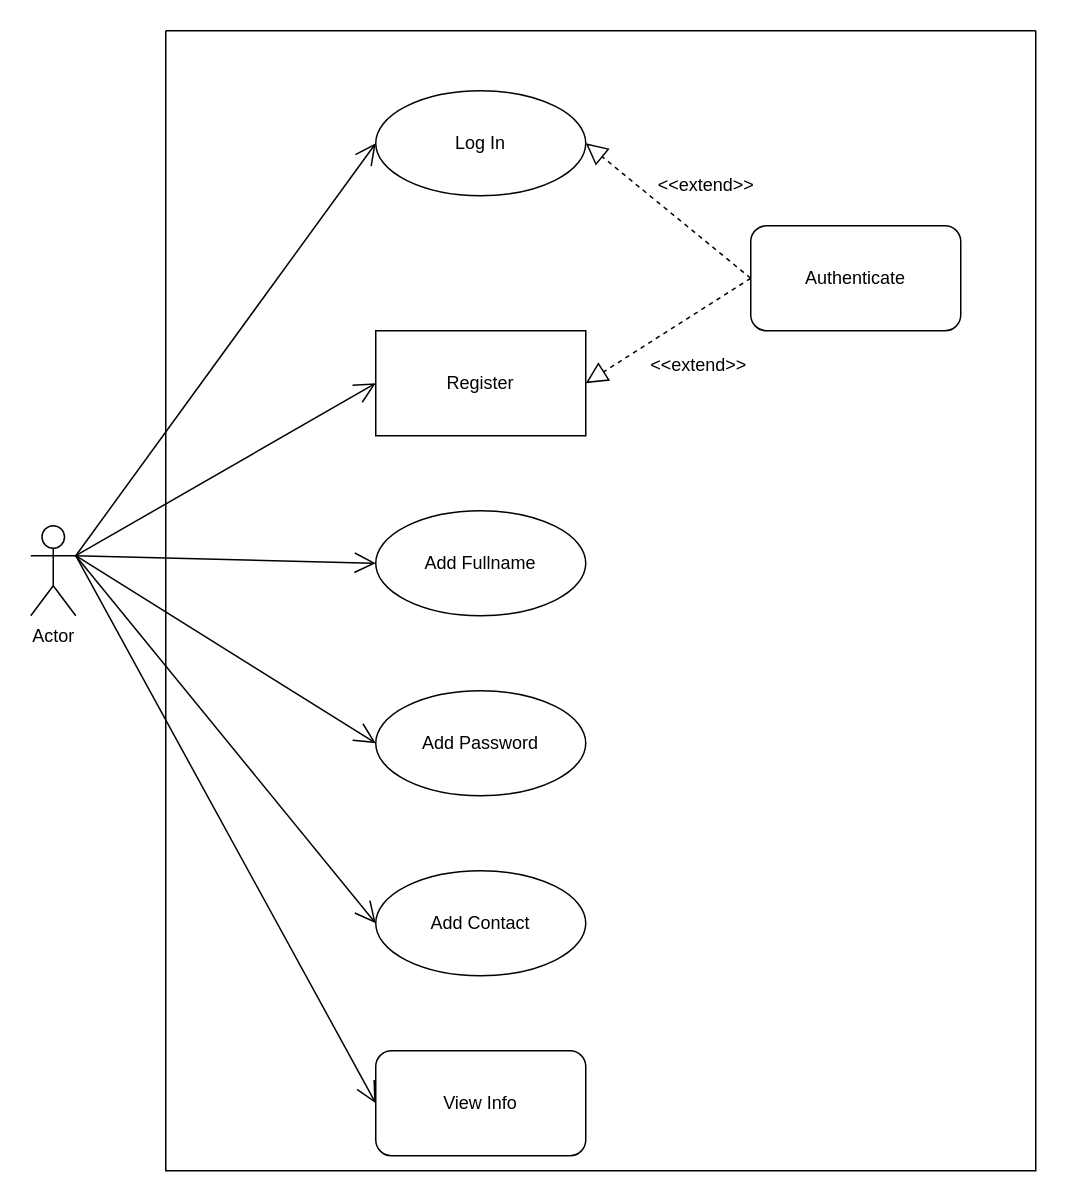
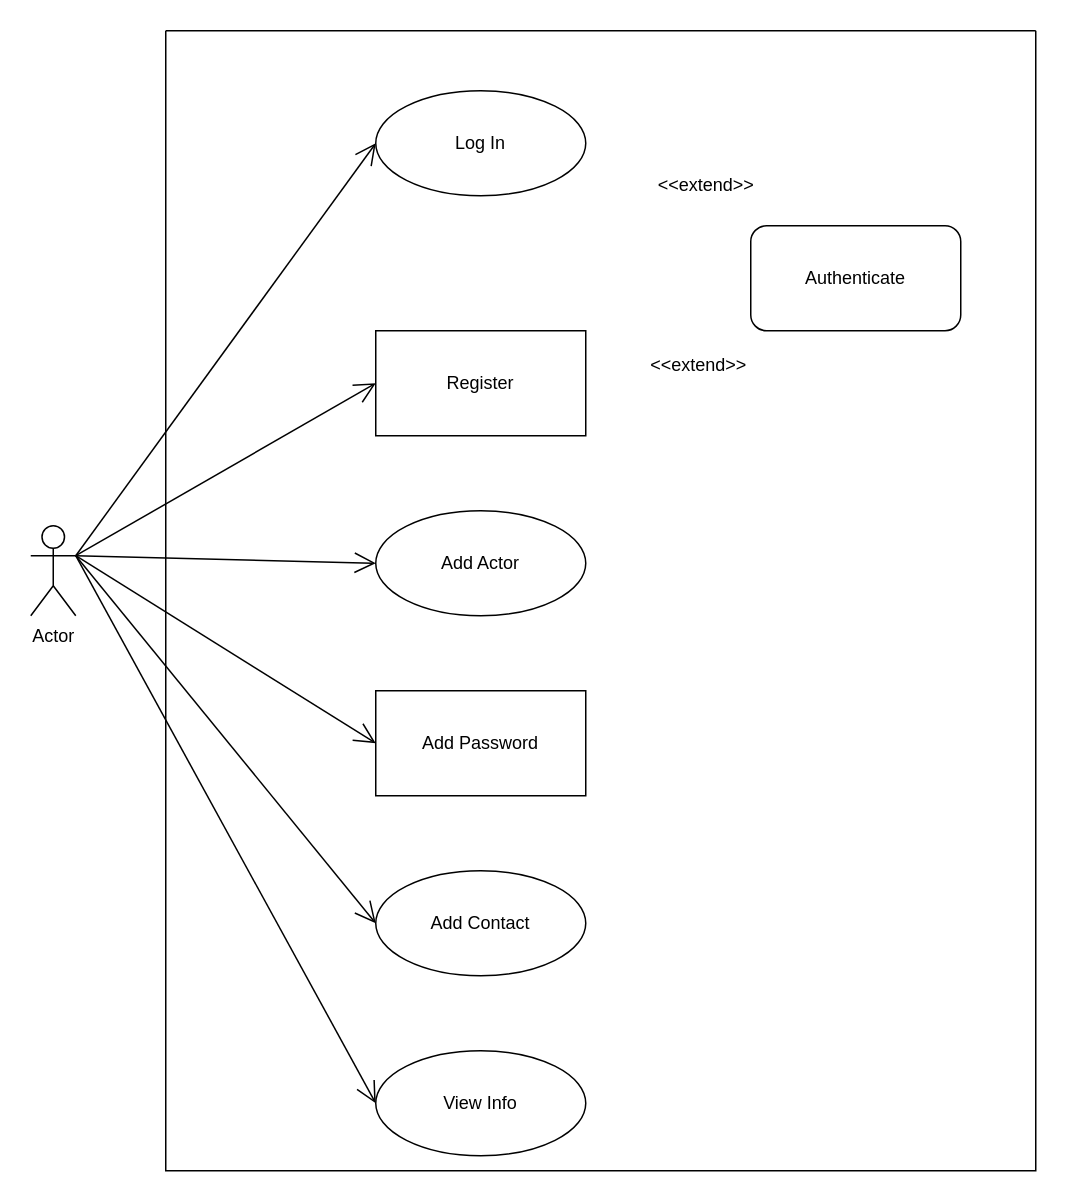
(676, 217) -> none
(677, 325) -> none
(481, 563) -> (481, 563)
(481, 743) -> (481, 743)
(481, 1103) -> (481, 1103)
